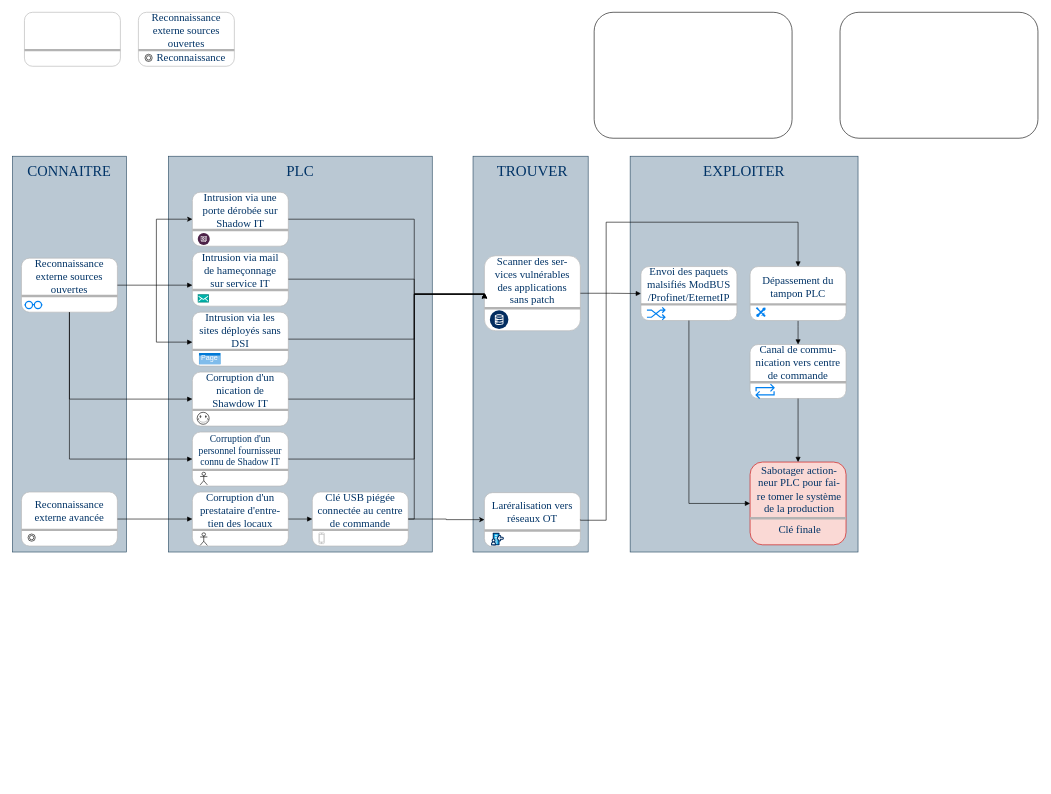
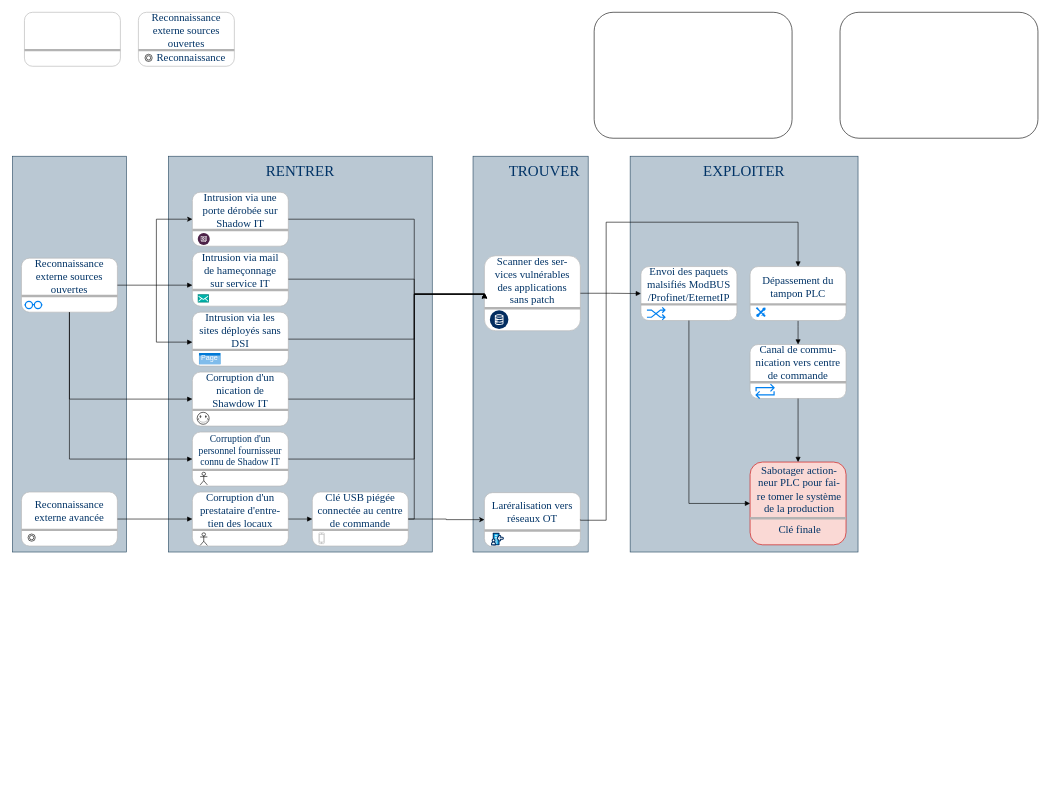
(69, 171) -> none
(300, 171) -> (300, 171)
(533, 171) -> (545, 171)
